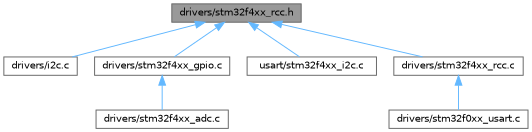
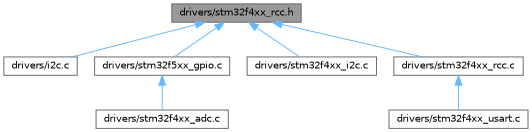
(162, 66) -> (162, 66)
(312, 66) -> (312, 66)
(459, 119) -> (459, 119)
